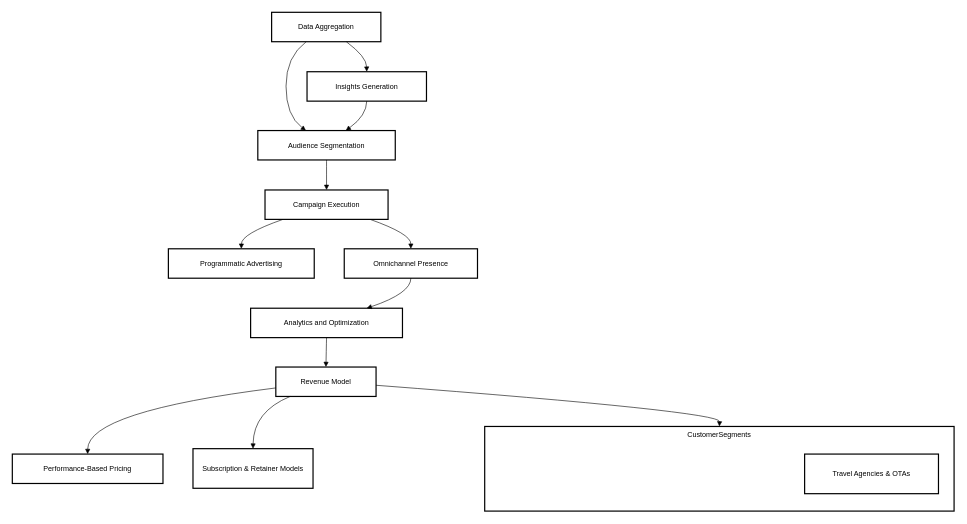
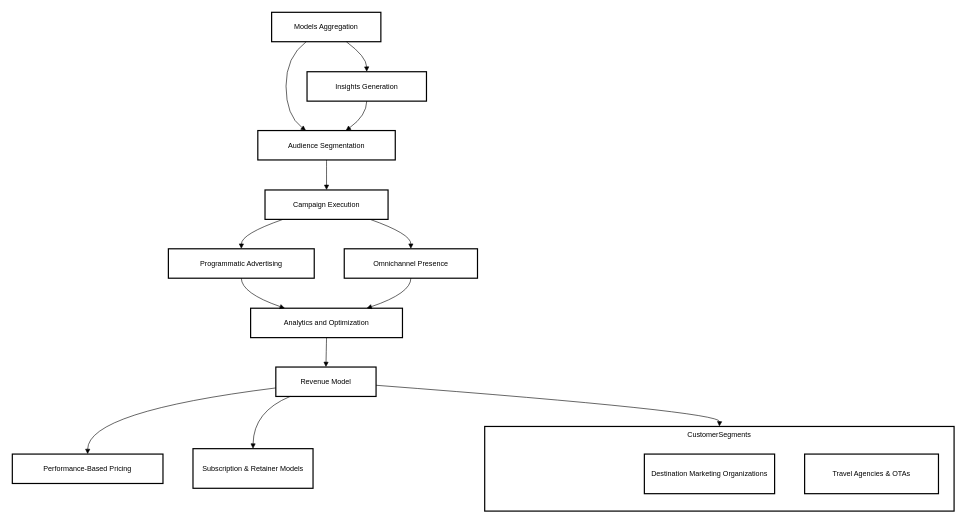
(326, 27) -> (326, 27)
none -> (257, 297)
none -> (709, 474)
